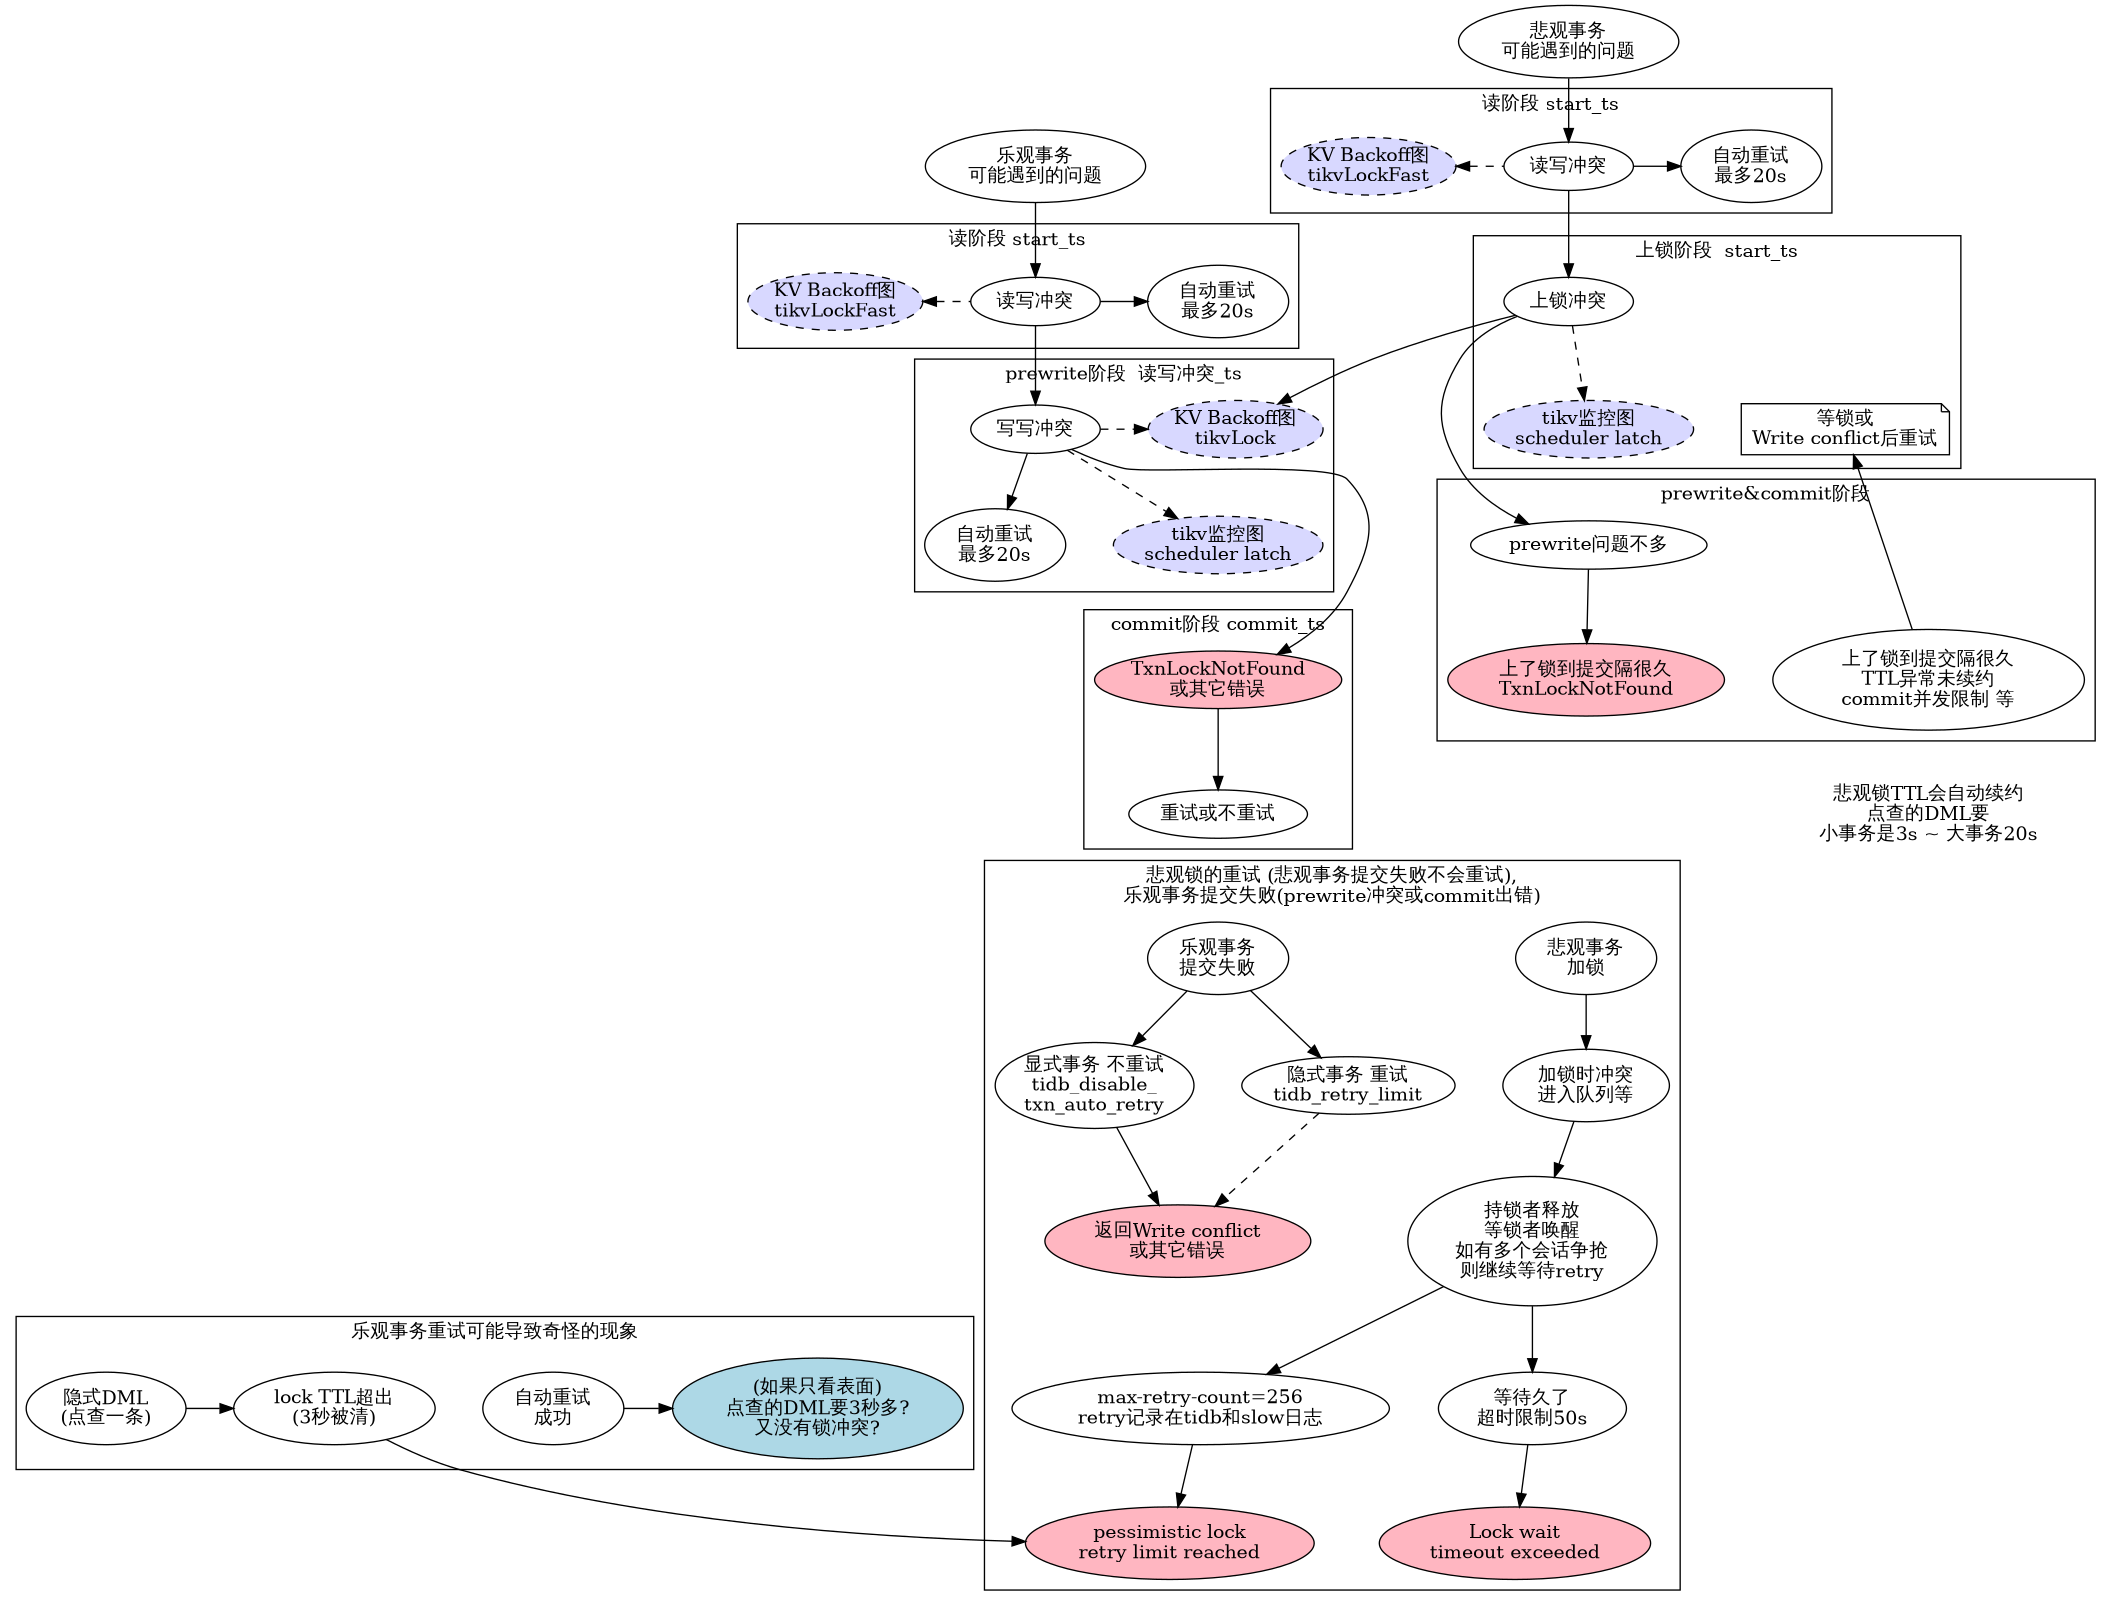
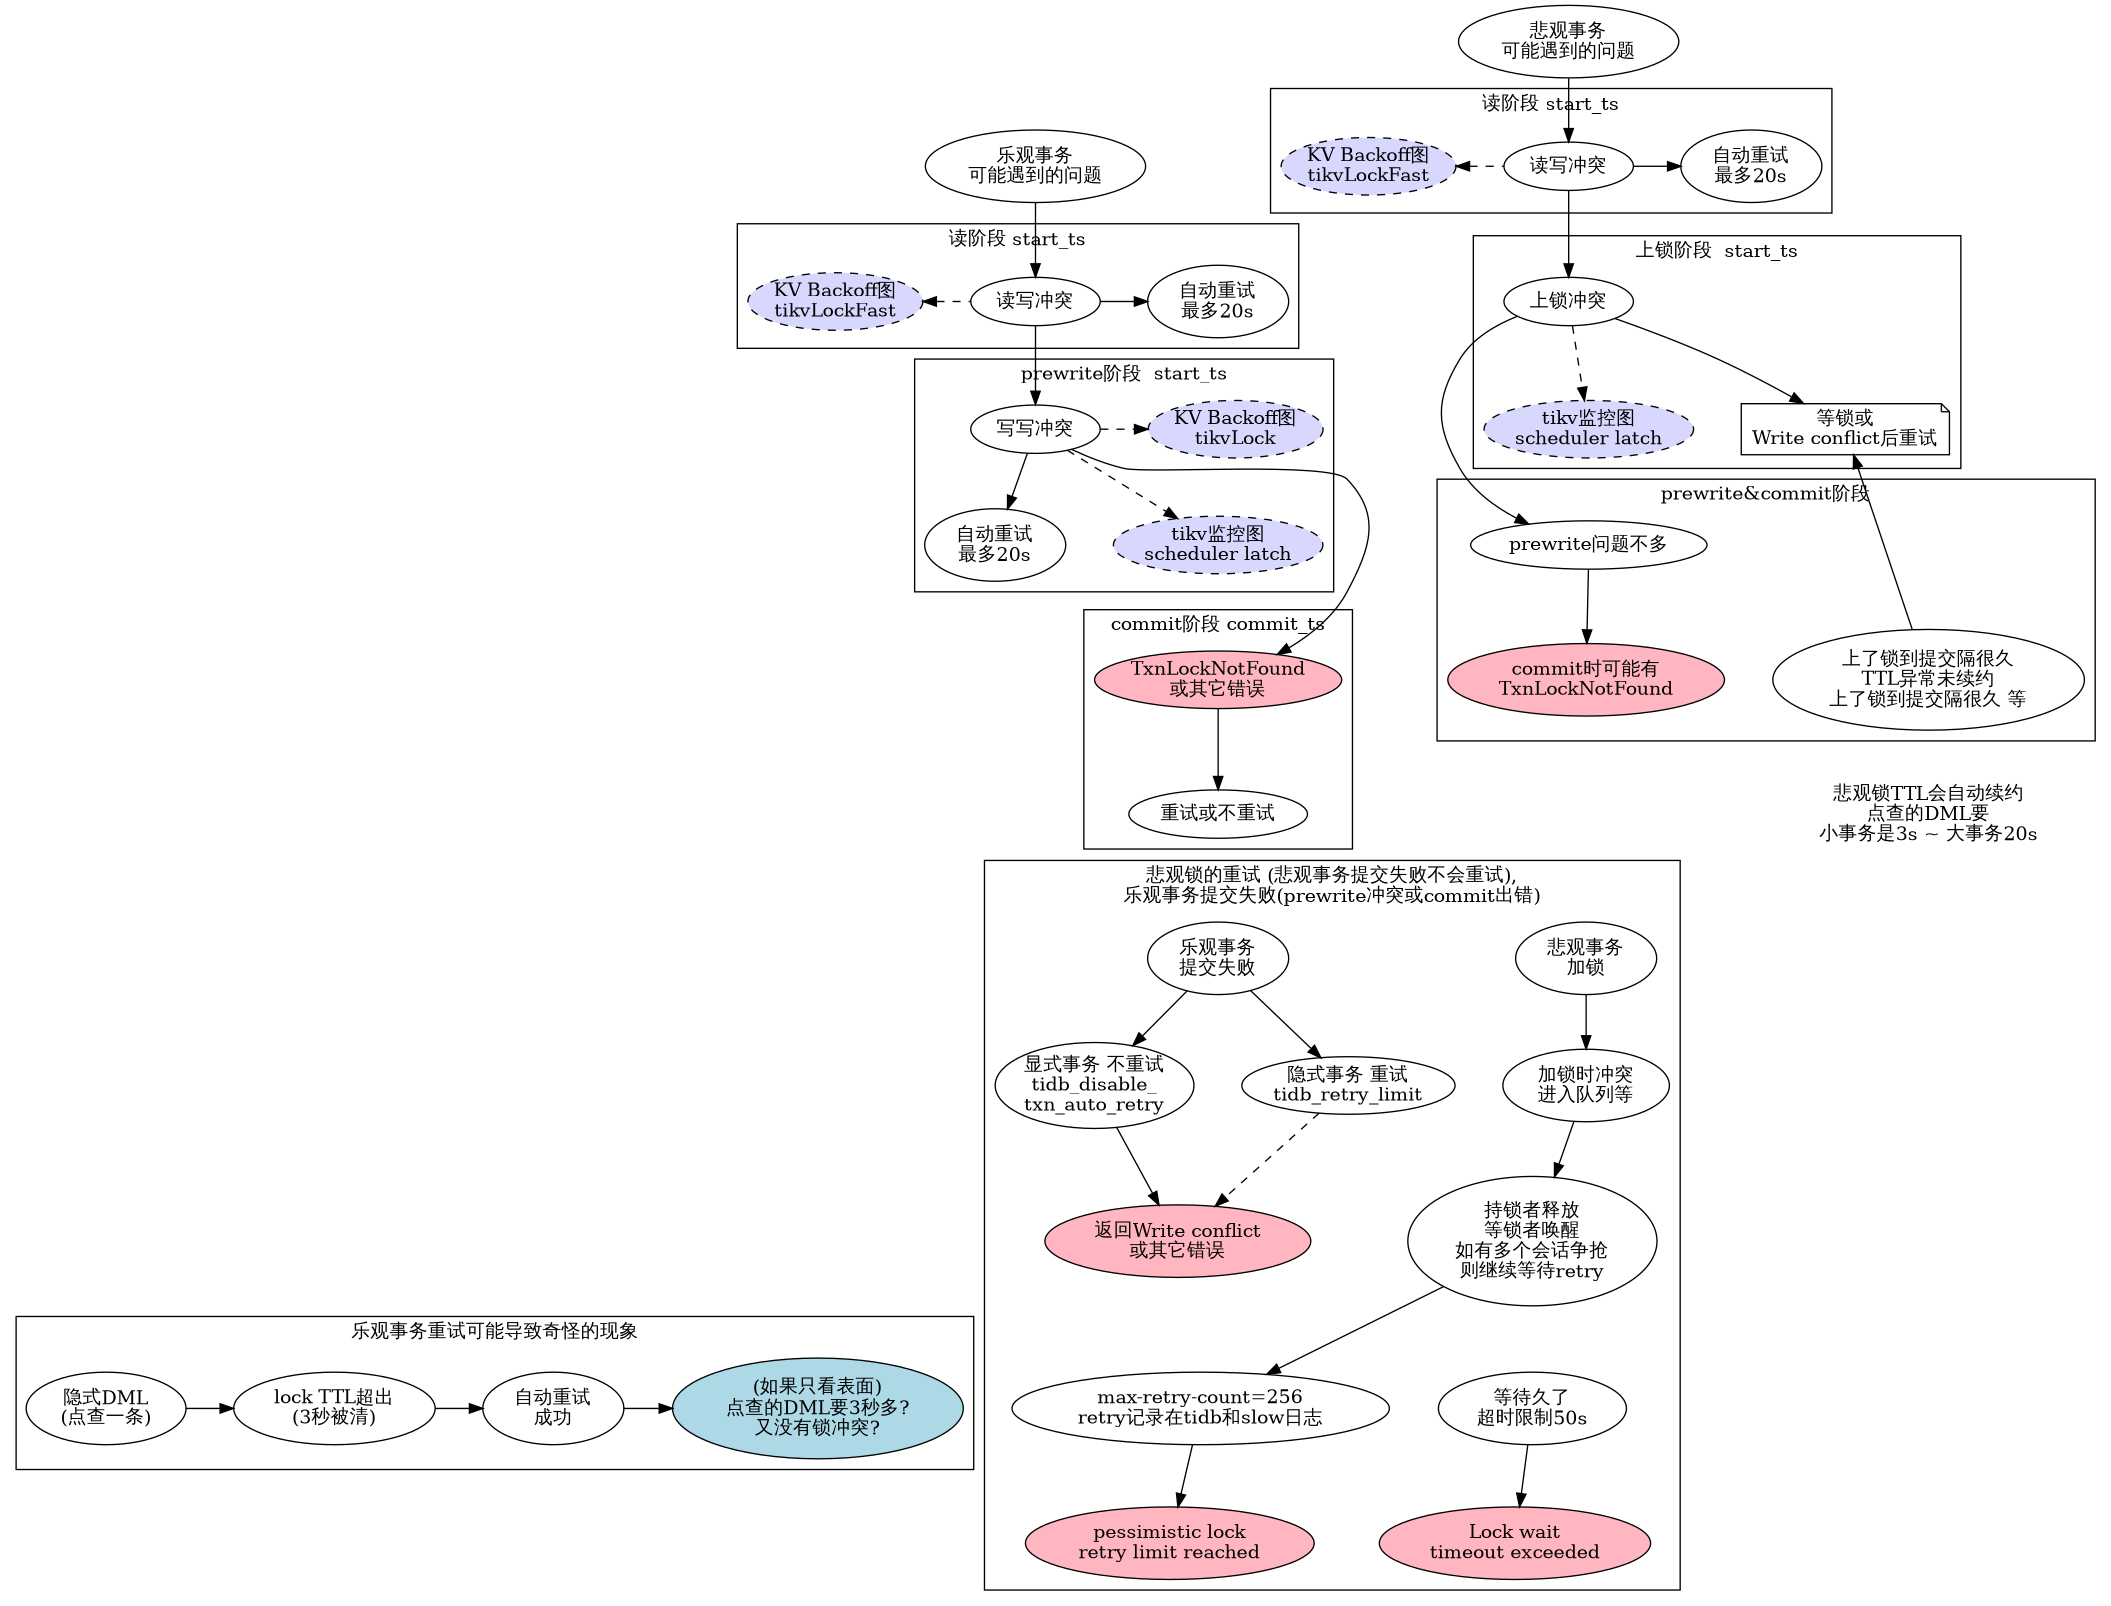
(1400, 349) -> (1705, 353)
(1124, 375) -> (1124, 375)
(1586, 680) -> (1586, 680)
(1929, 680) -> (1929, 680)
(1532, 1332) -> none
(694, 1516) -> (452, 1408)
